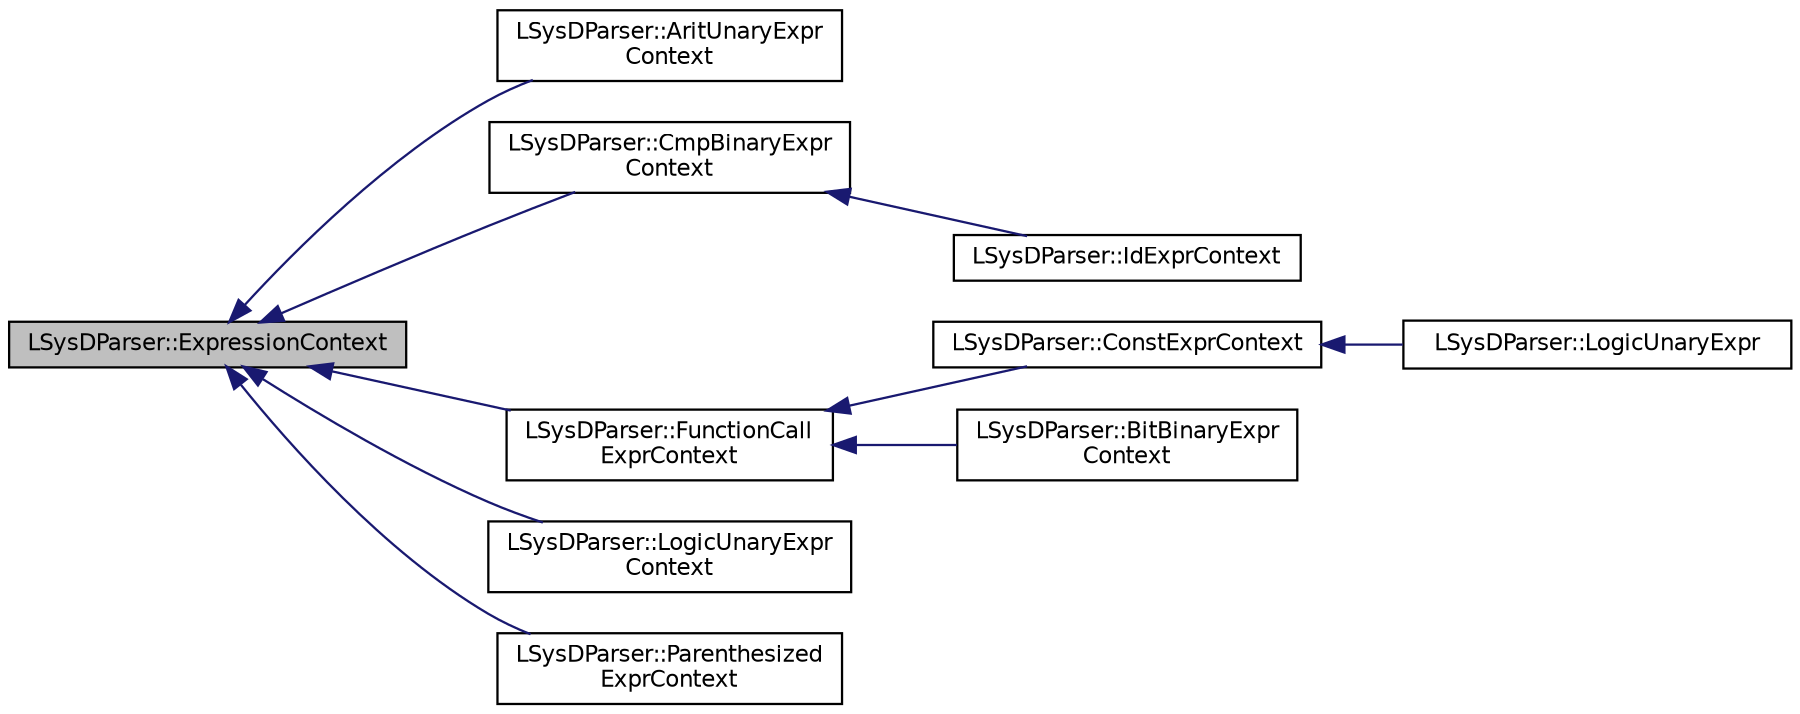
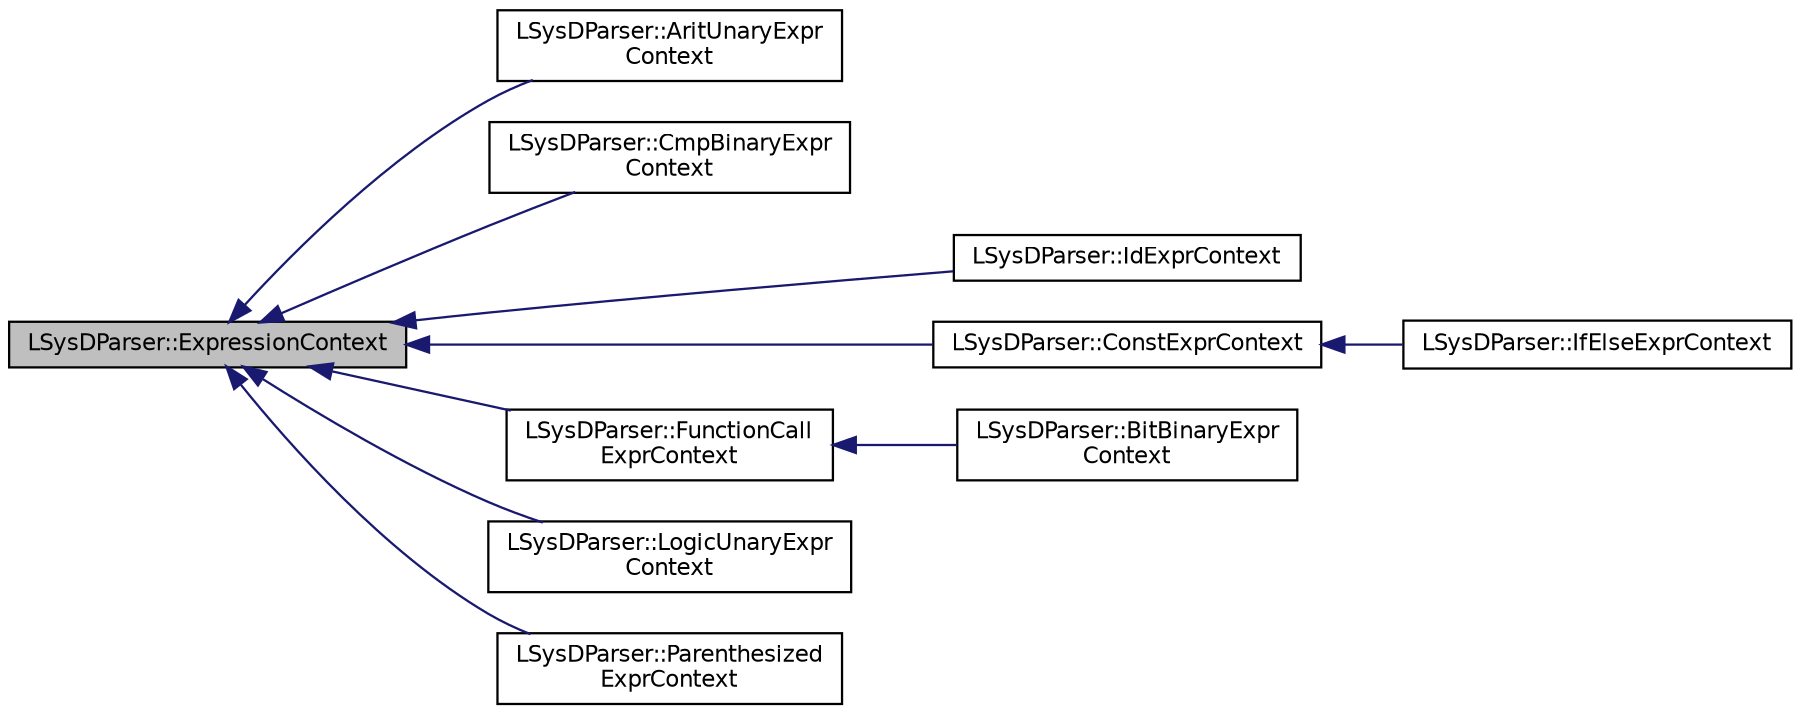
(938, 216) -> (684, 294)
(1597, 345) -> (1597, 345)
(938, 386) -> (681, 345)
